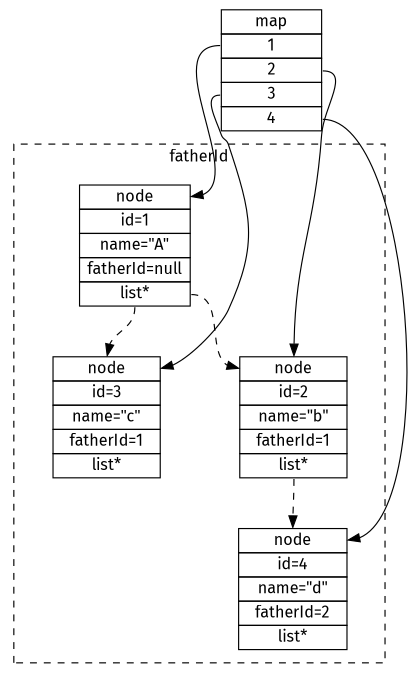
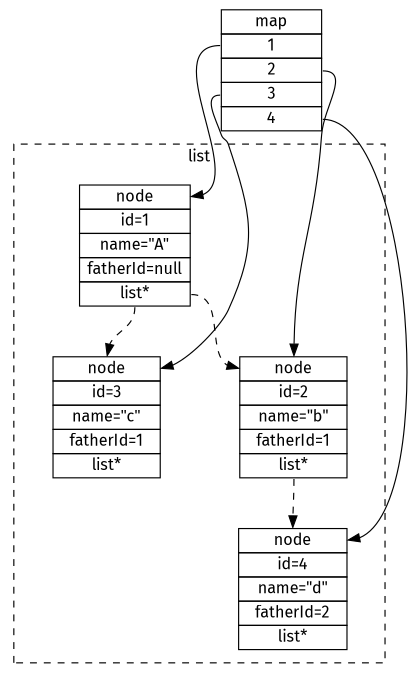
(199, 157) -> (199, 157)
